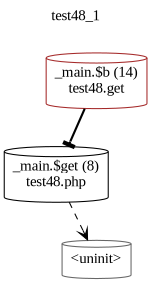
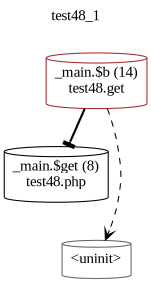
(76, 216) -> (121, 169)
